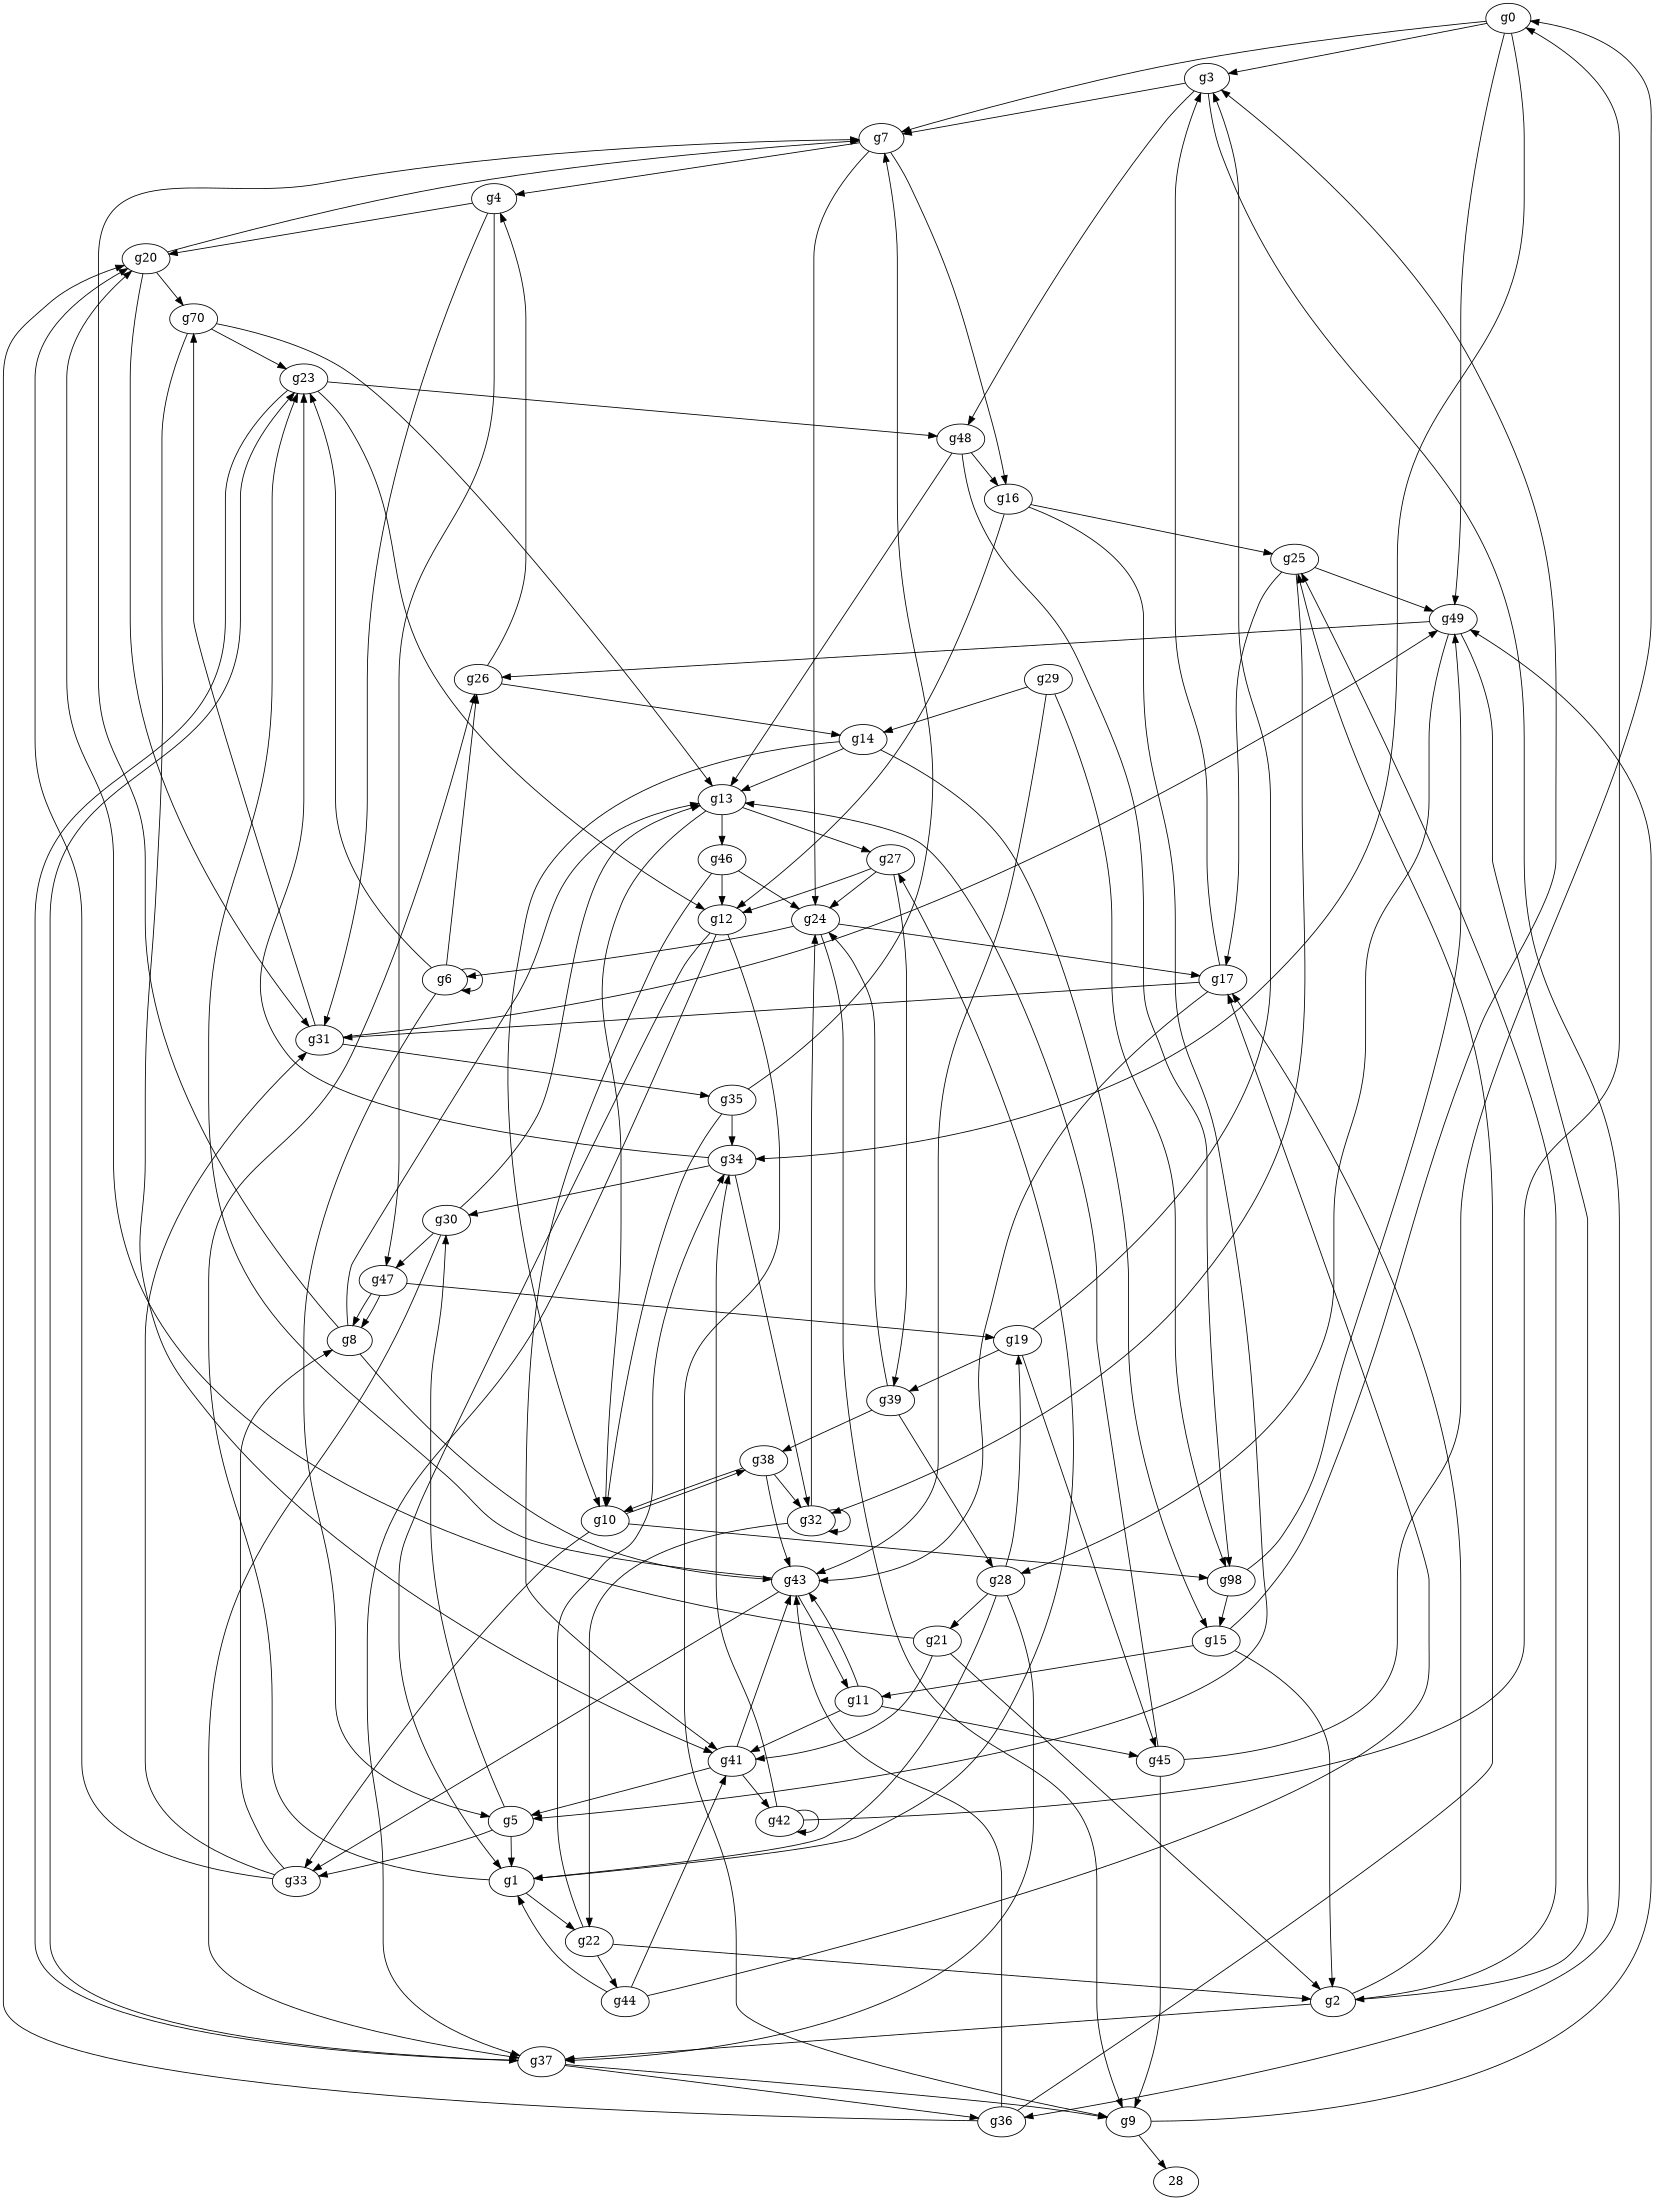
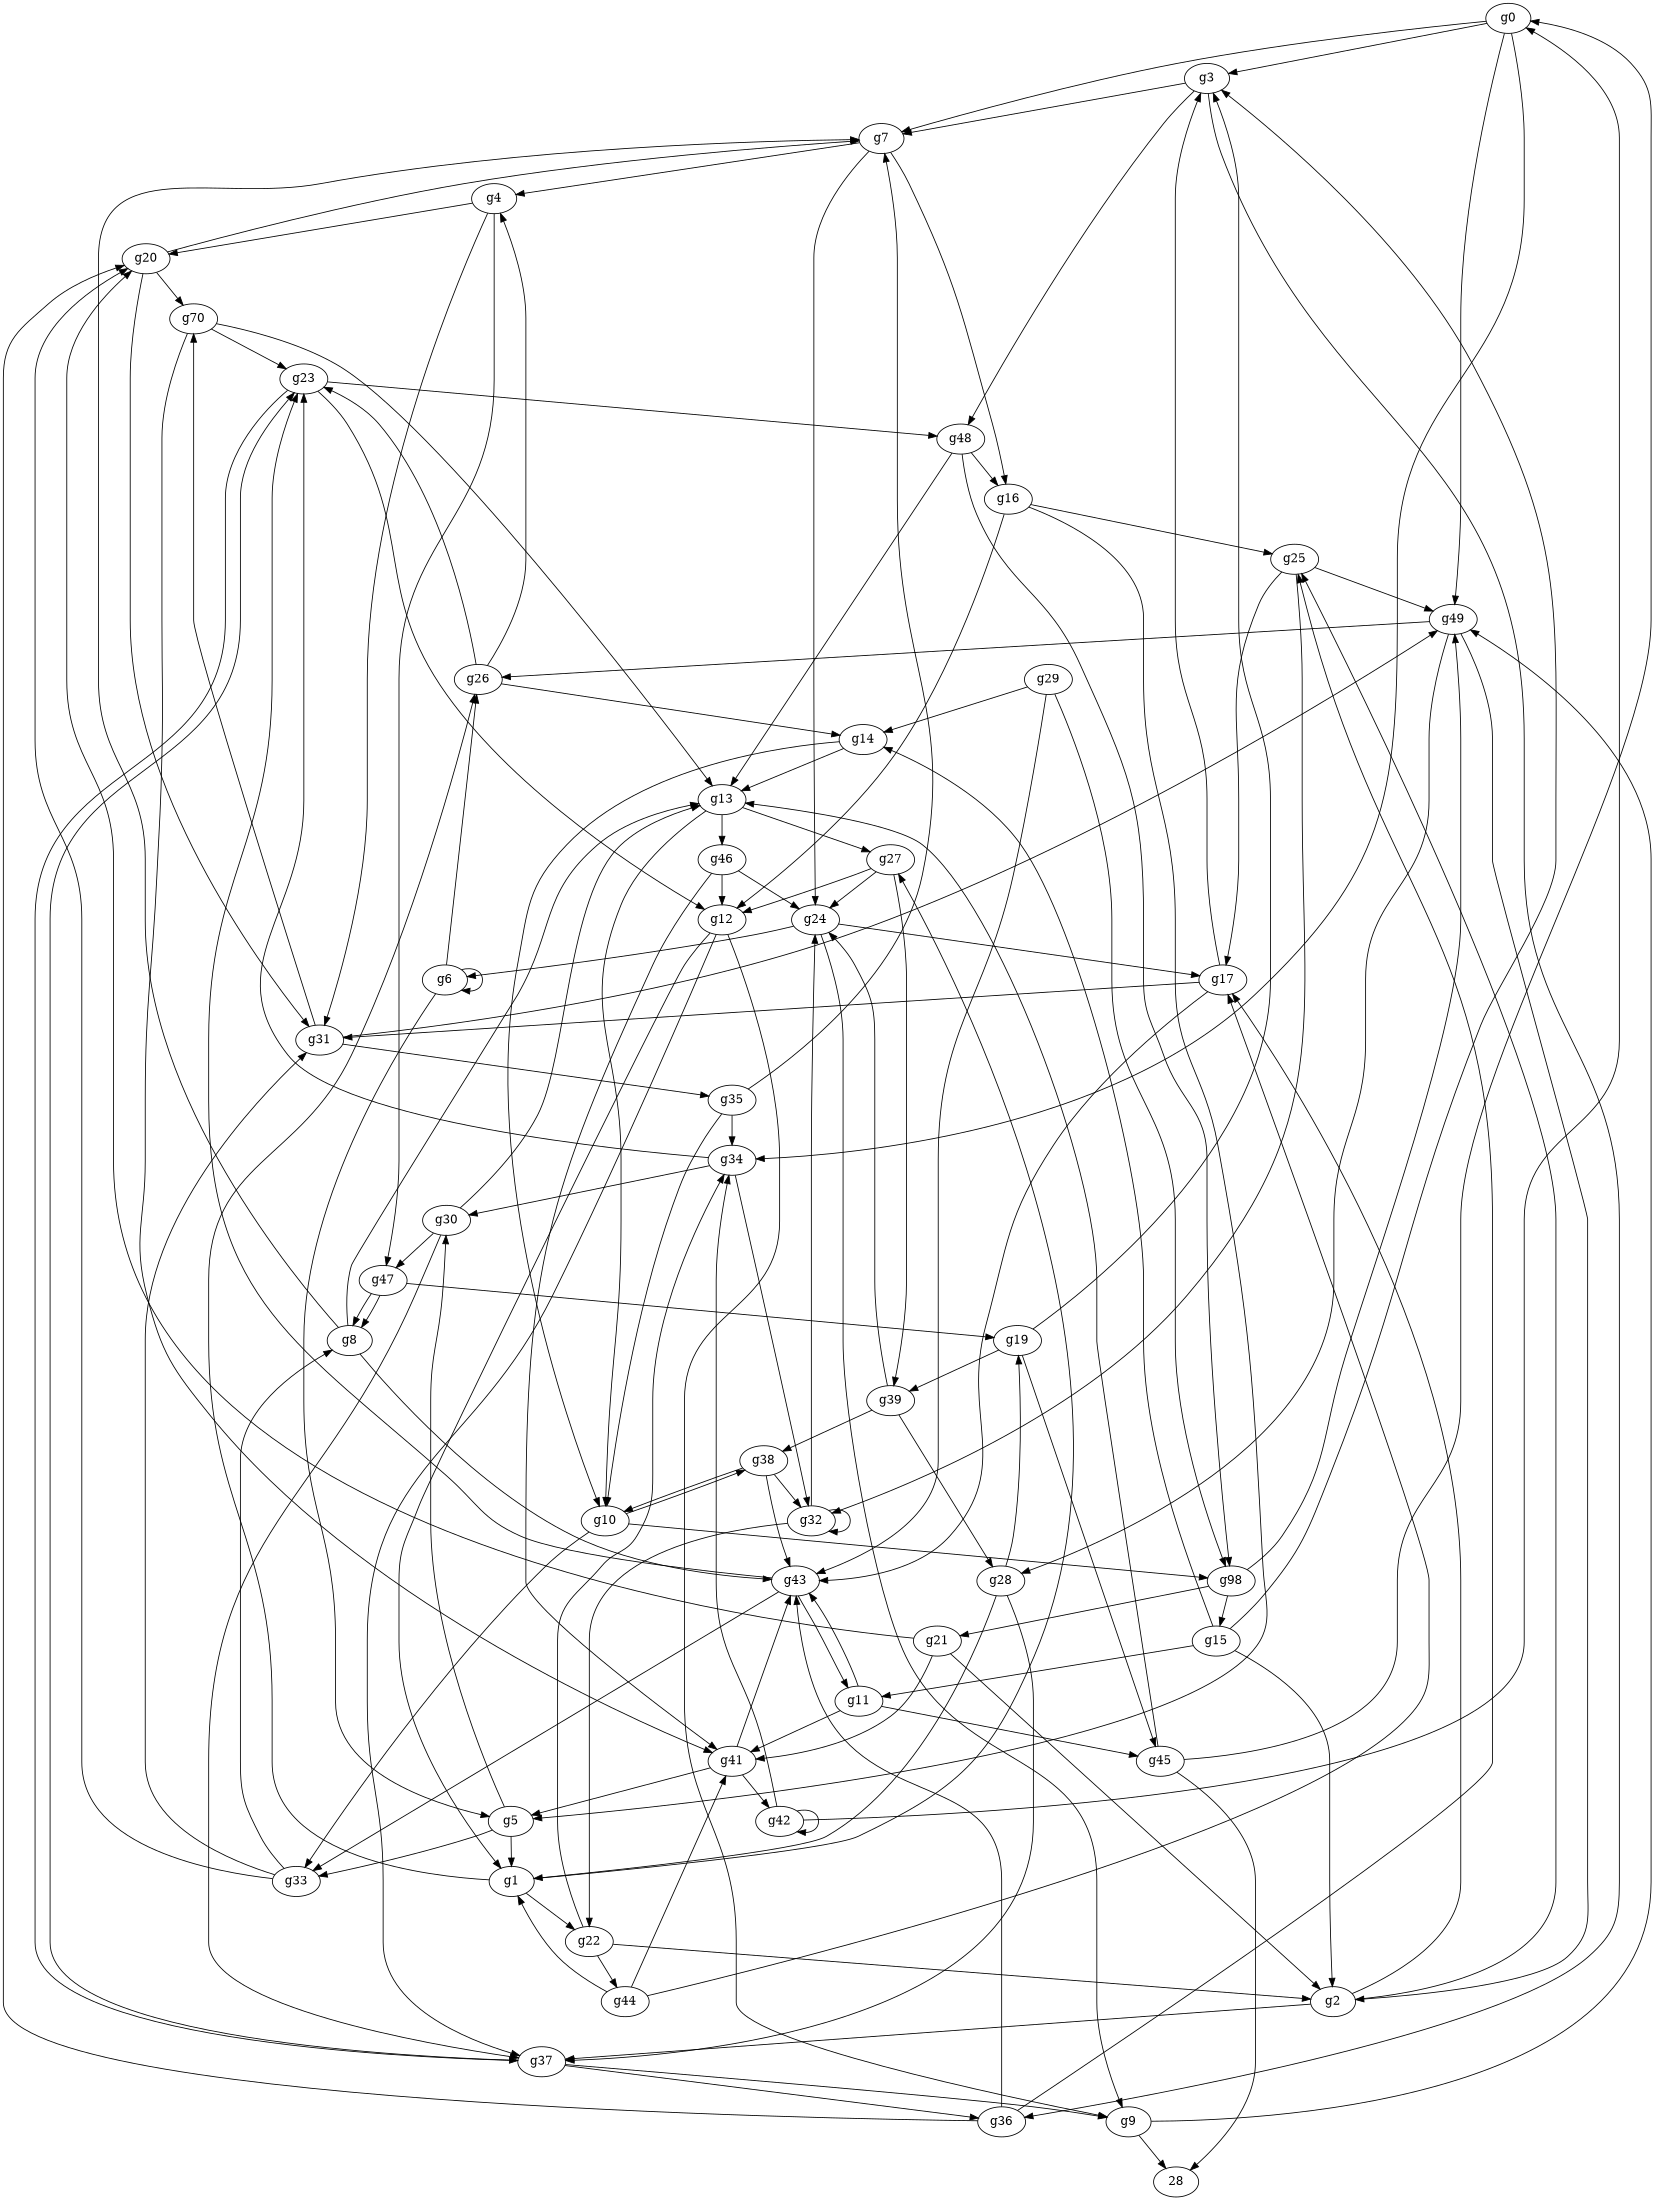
(336, 698) -> (431, 511)
(1111, 1150) -> (1126, 1150)
(972, 1608) -> (1088, 1610)
(1160, 1939) -> (1255, 1962)
